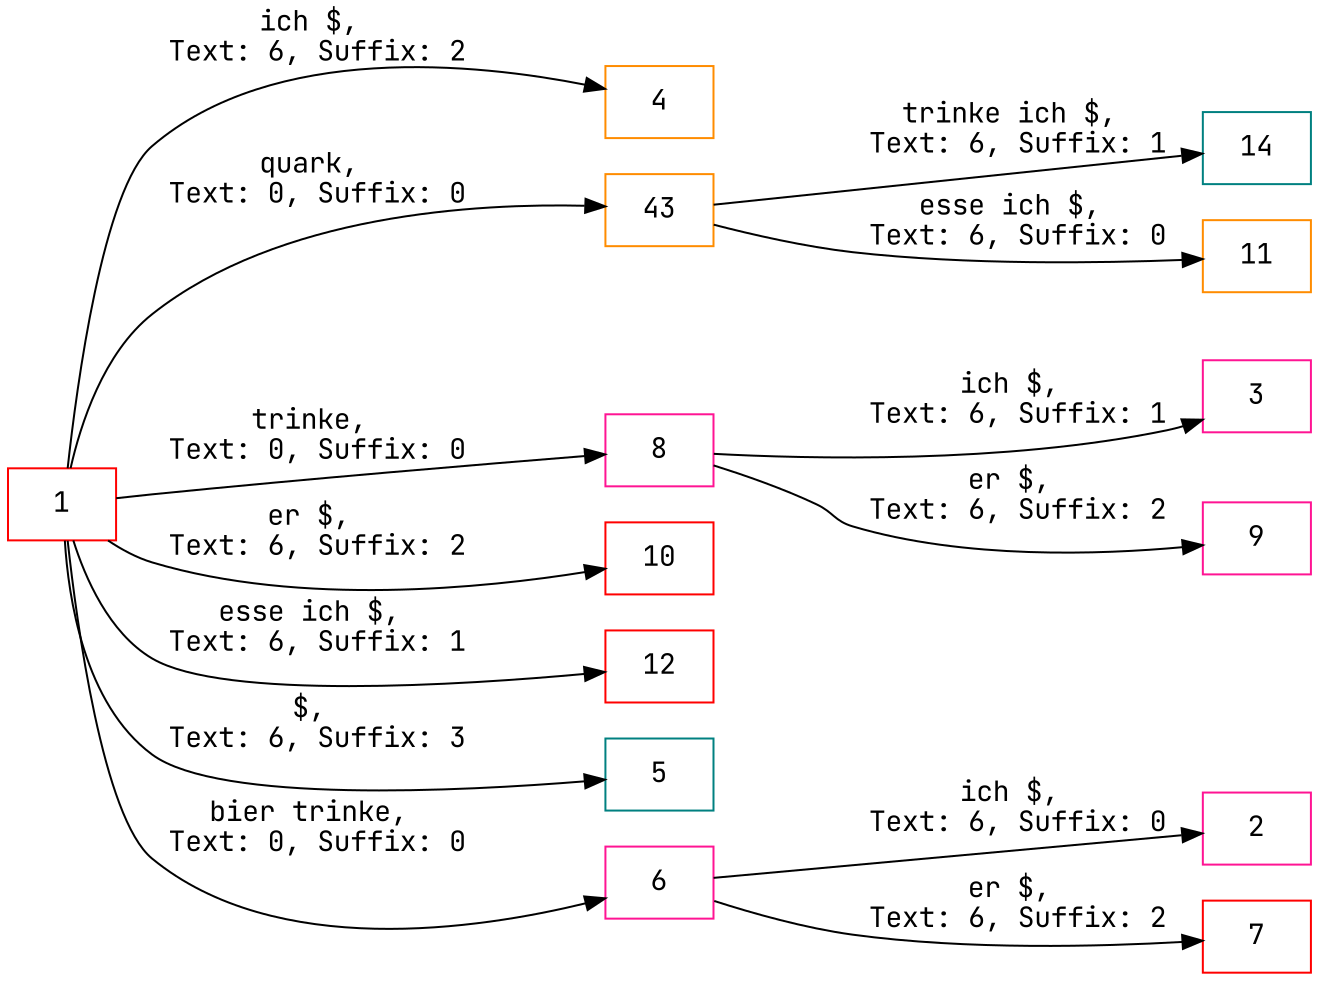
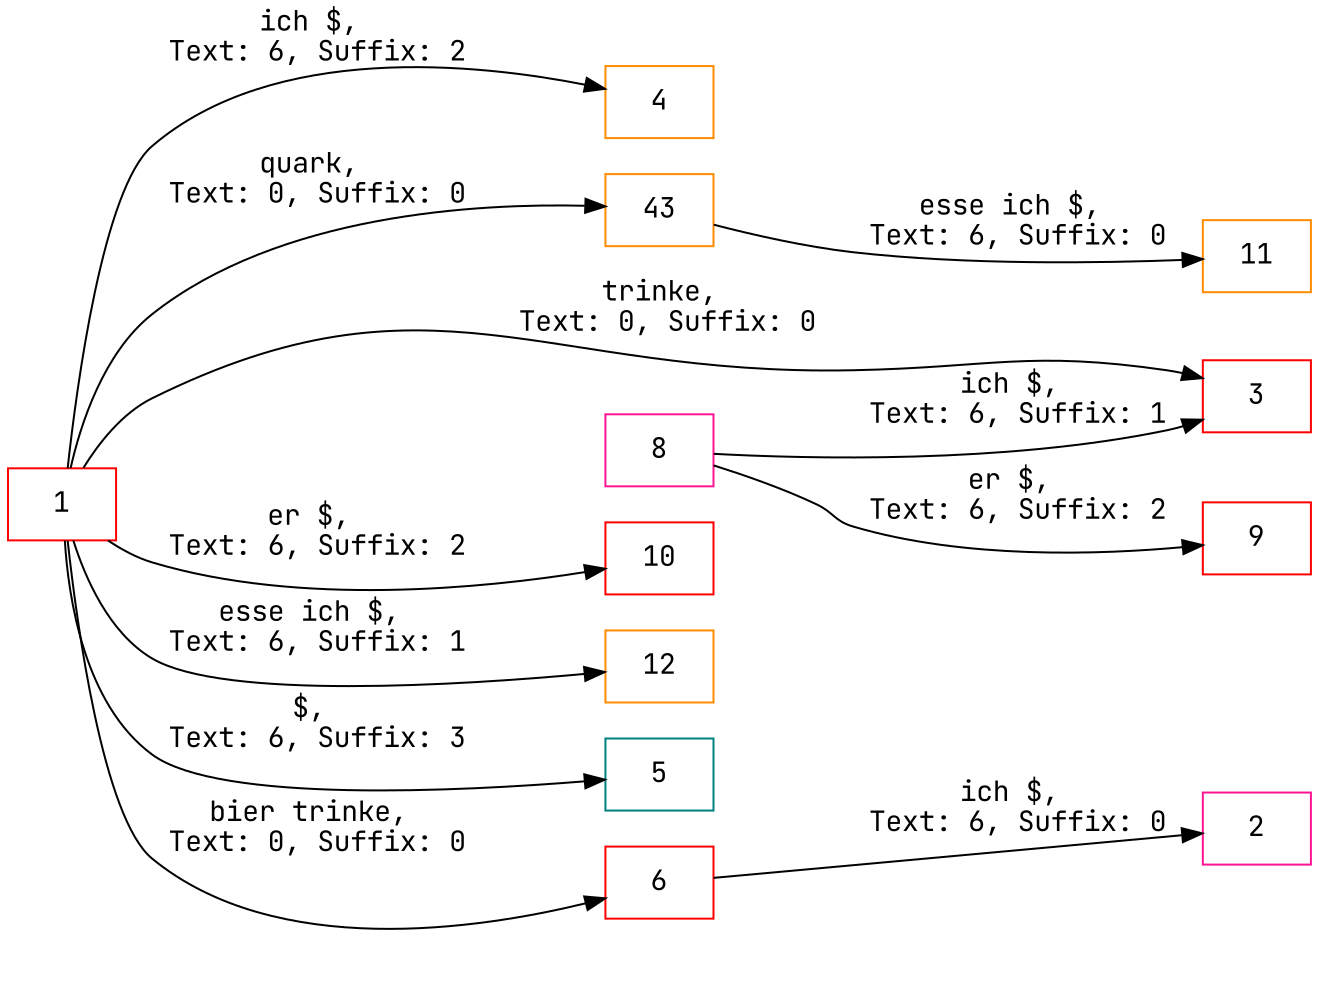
(1257, 148) -> none
(1257, 396) -> (1257, 396)
(350, 476) -> (613, 352)
(1257, 538) -> (1257, 538)
(659, 666) -> (659, 666)
(659, 883) -> (659, 883)
(1257, 937) -> none
